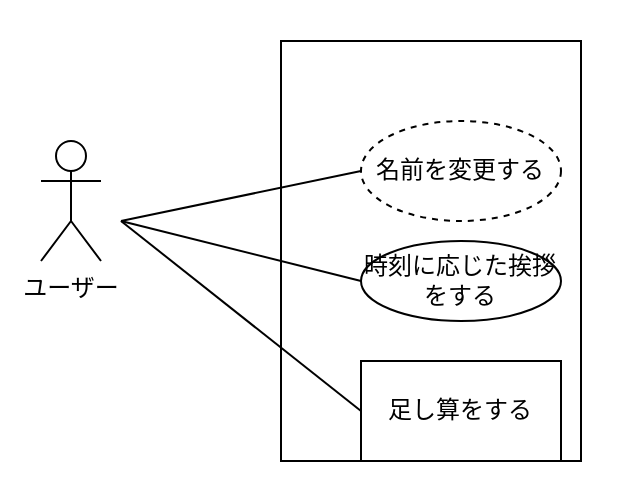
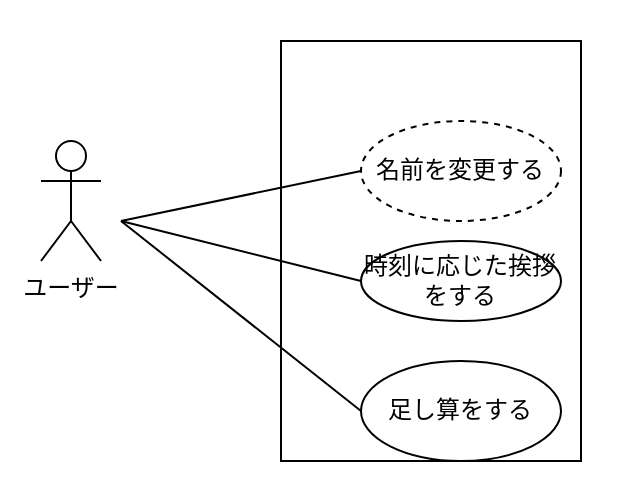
(461, 411) -> (461, 411)
